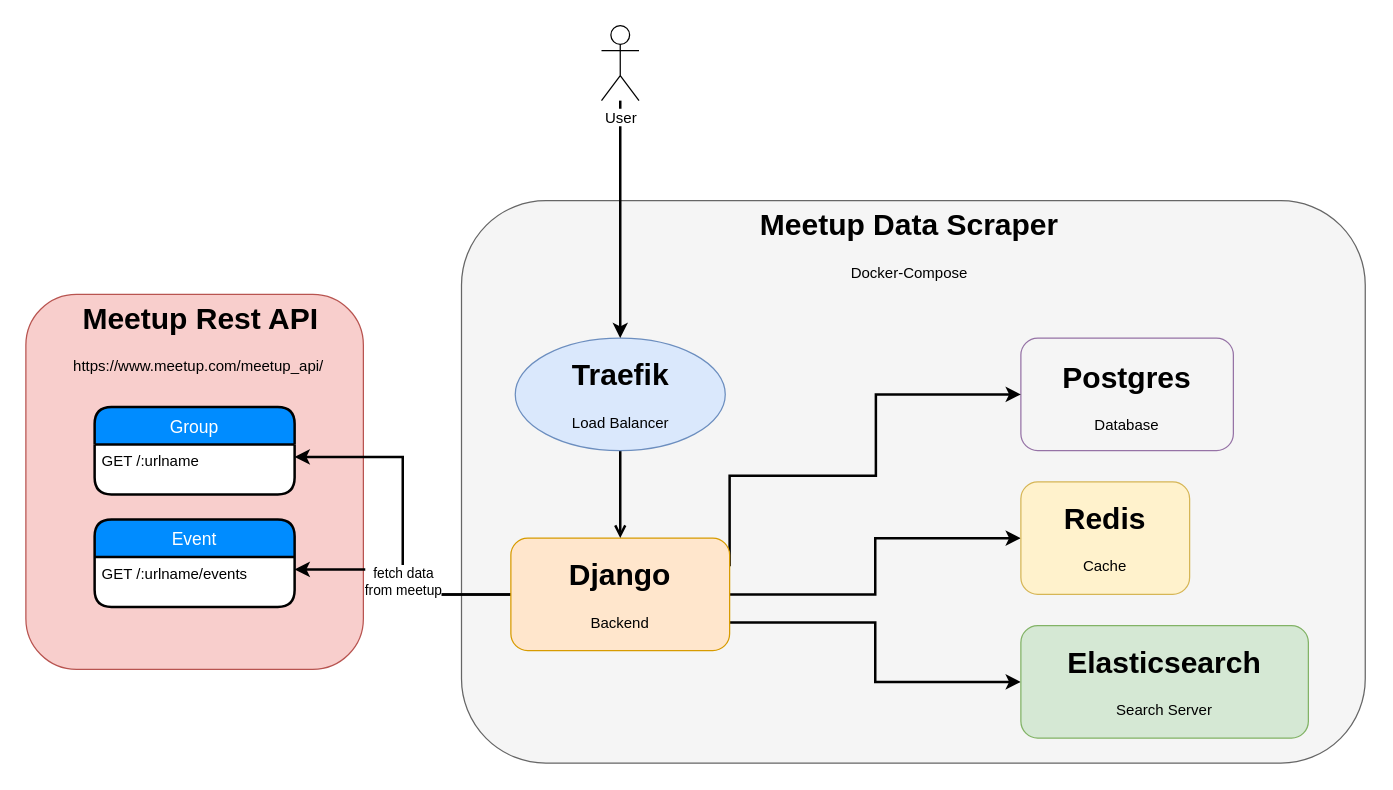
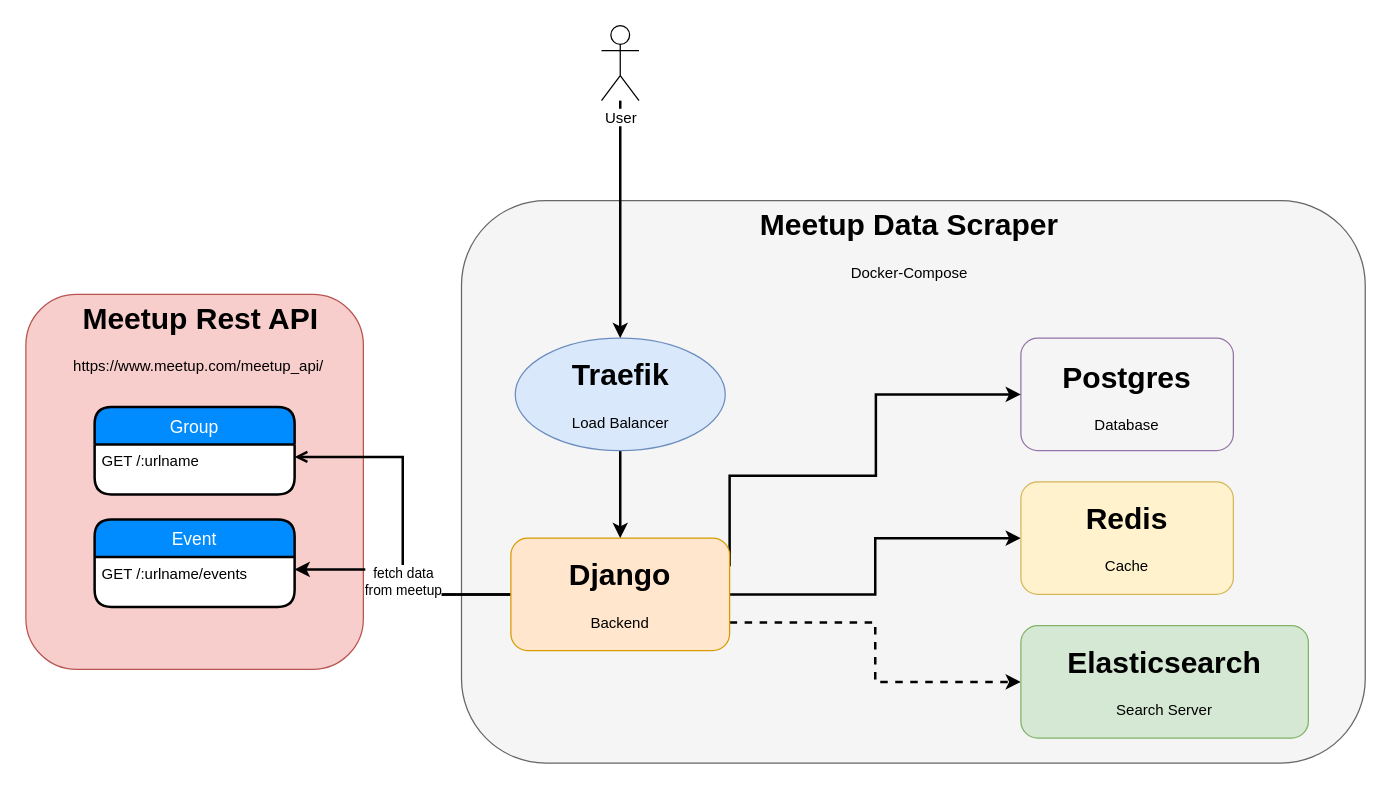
(307, 457) -> (305, 457)
(620, 526) -> (620, 525)
(1105, 538) -> (1127, 538)
(875, 650) -> (875, 650)
